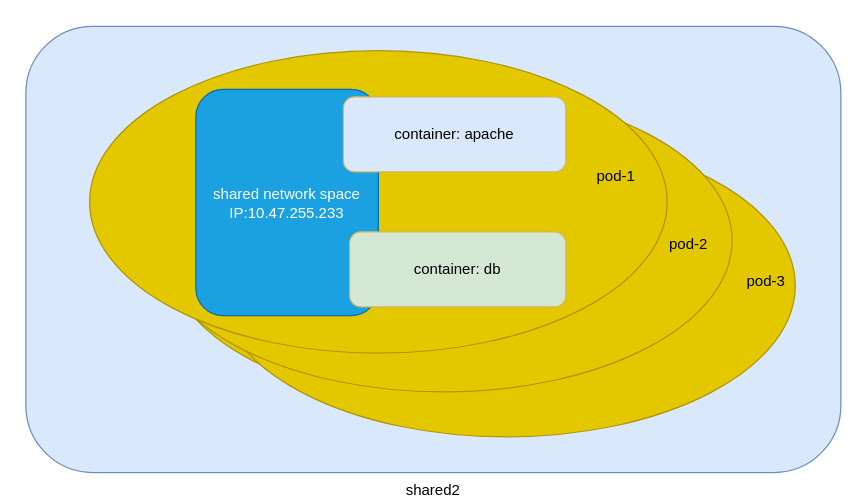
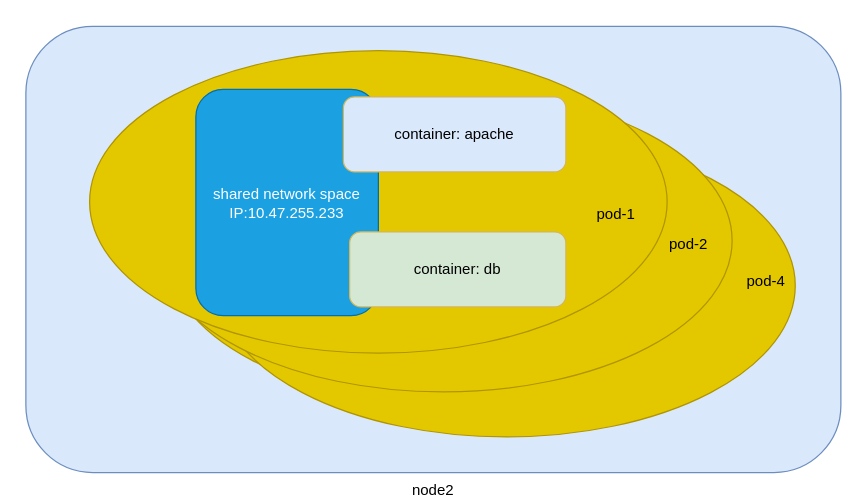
(620, 173) -> (620, 211)
(768, 282) -> (768, 282)
(433, 491) -> (433, 491)
